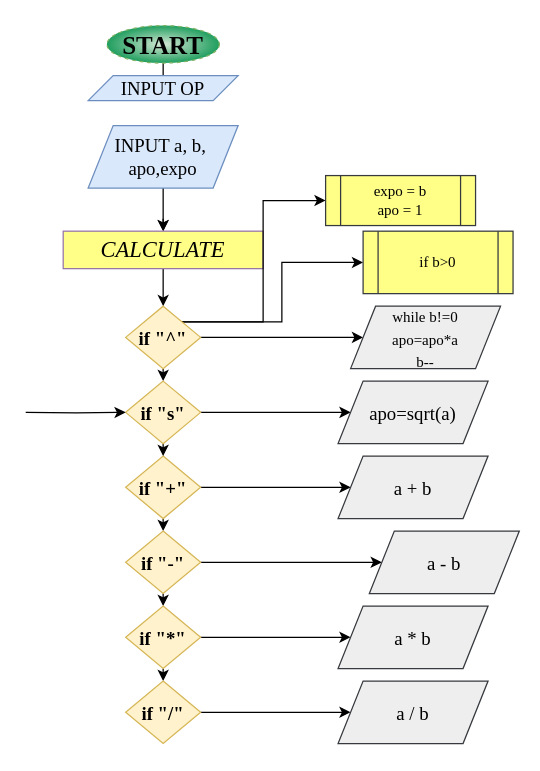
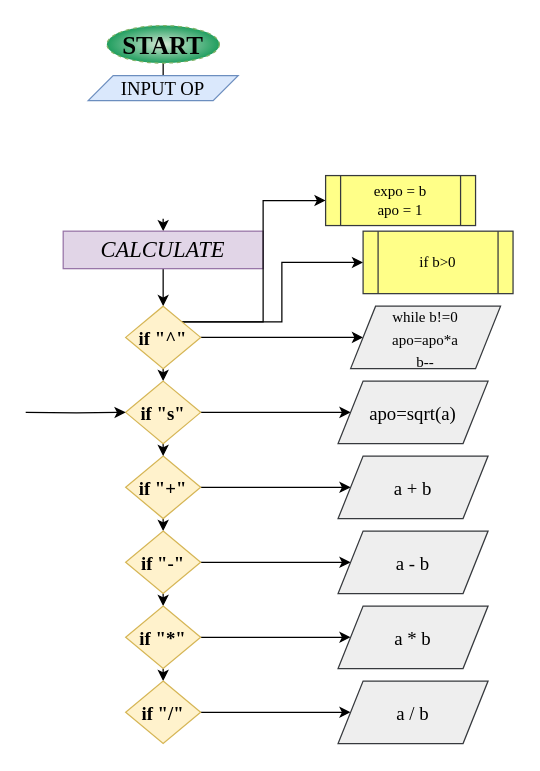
(163, 157) -> none
(163, 202) -> none
(163, 250) -> (163, 250)
(444, 563) -> (413, 563)
